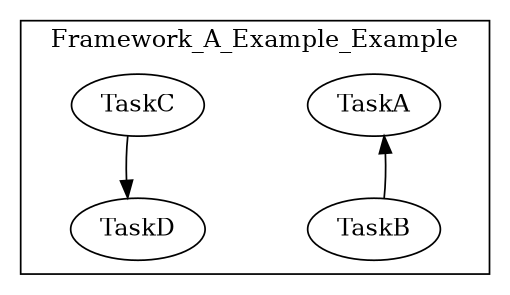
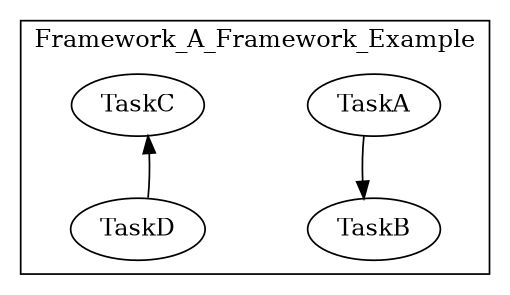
(255, 41) -> (255, 41)
(126, 158) -> (149, 176)
(386, 176) -> (362, 159)
